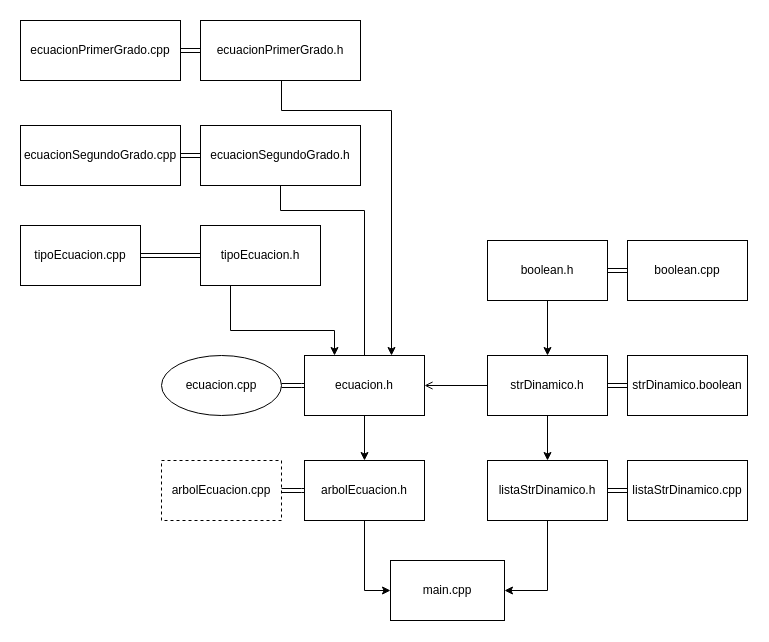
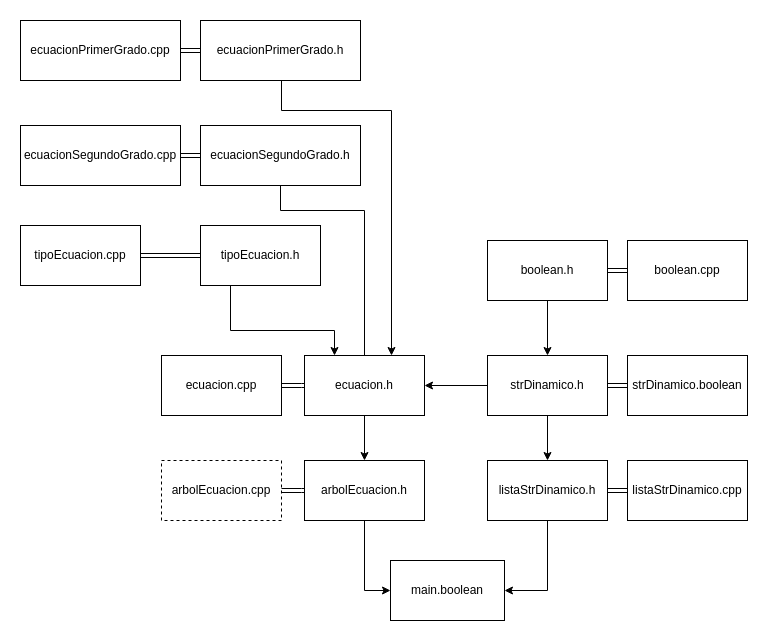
(222, 386) -> (222, 386)
(431, 386) -> (433, 386)
(448, 591) -> (448, 591)
